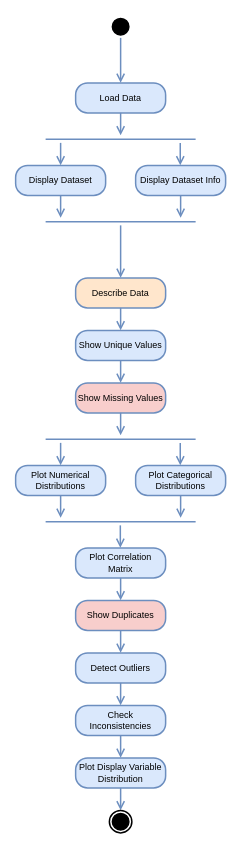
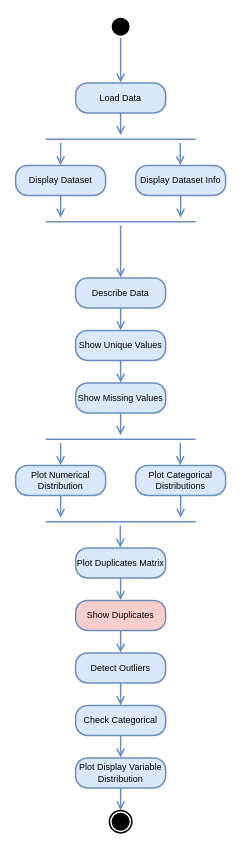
(120, 293) -> (120, 293)
(120, 398) -> (120, 398)
(60, 480) -> (60, 480)
(120, 563) -> (120, 563)
(120, 720) -> (120, 720)
